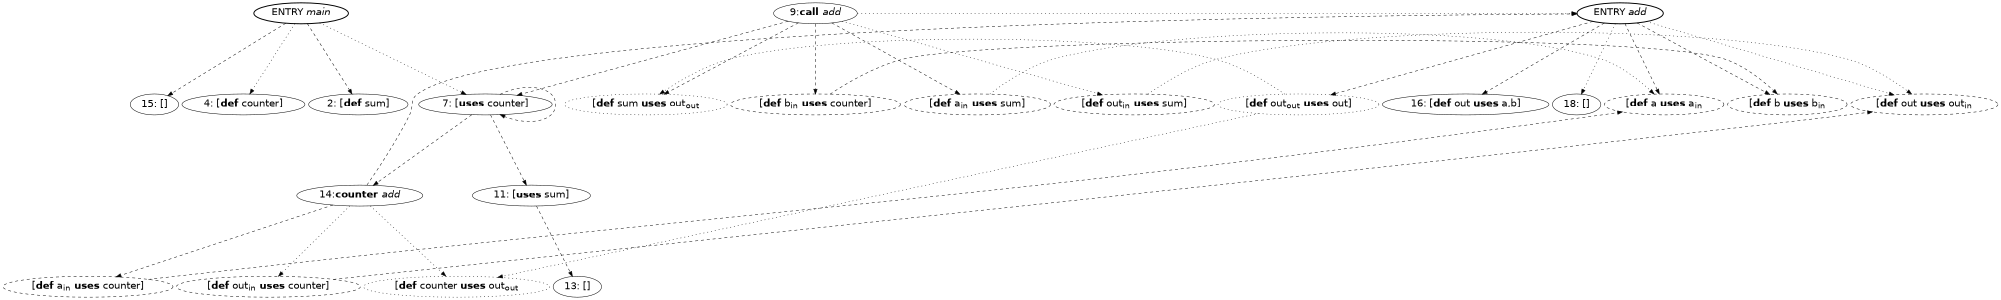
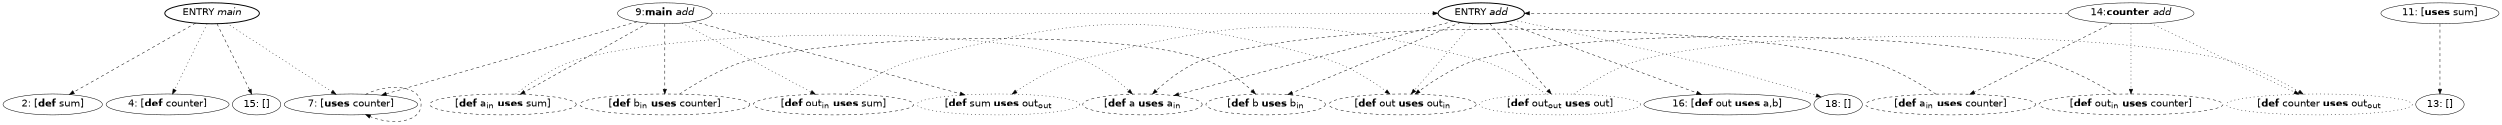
(809, 12) -> (659, 12)
(507, 148) -> none
(425, 149) -> none
